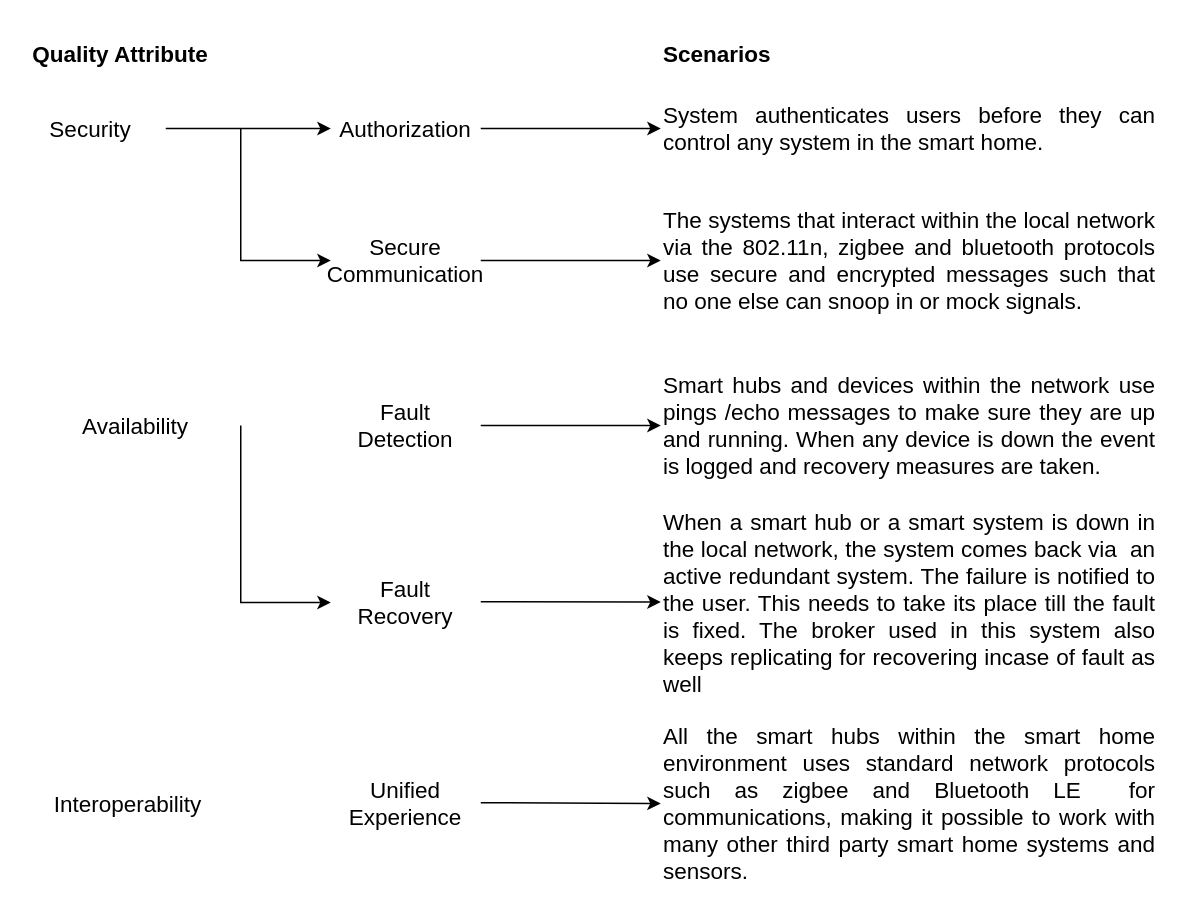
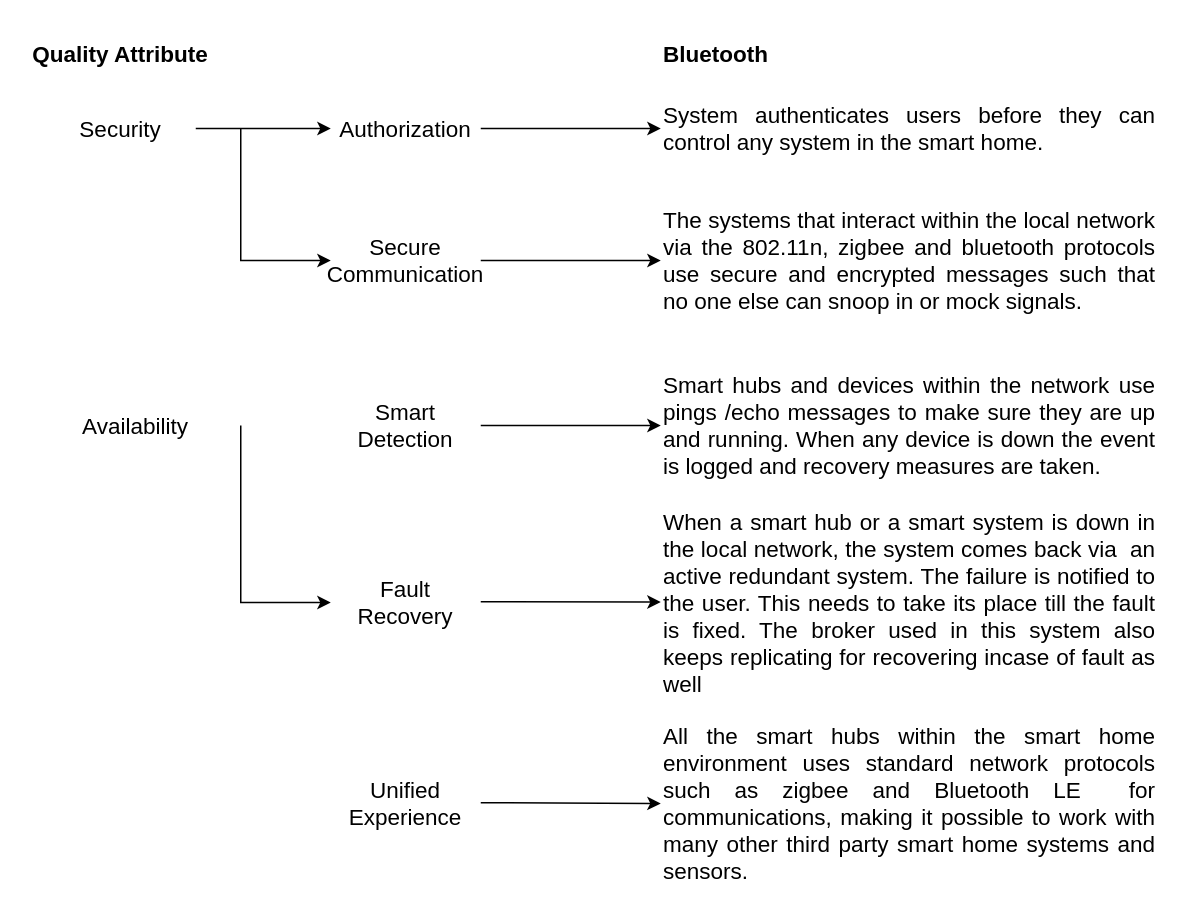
(718, 53) -> (718, 53)
(91, 128) -> (121, 128)
(406, 425) -> (406, 425)
(128, 803) -> none
